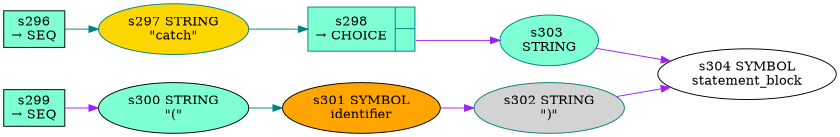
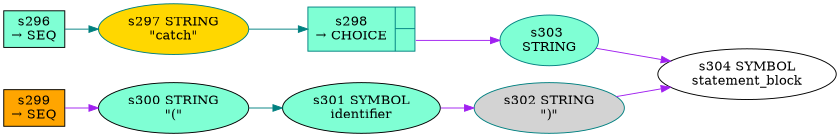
(34, 108) -> (34, 108)
(361, 108) -> (361, 108)
